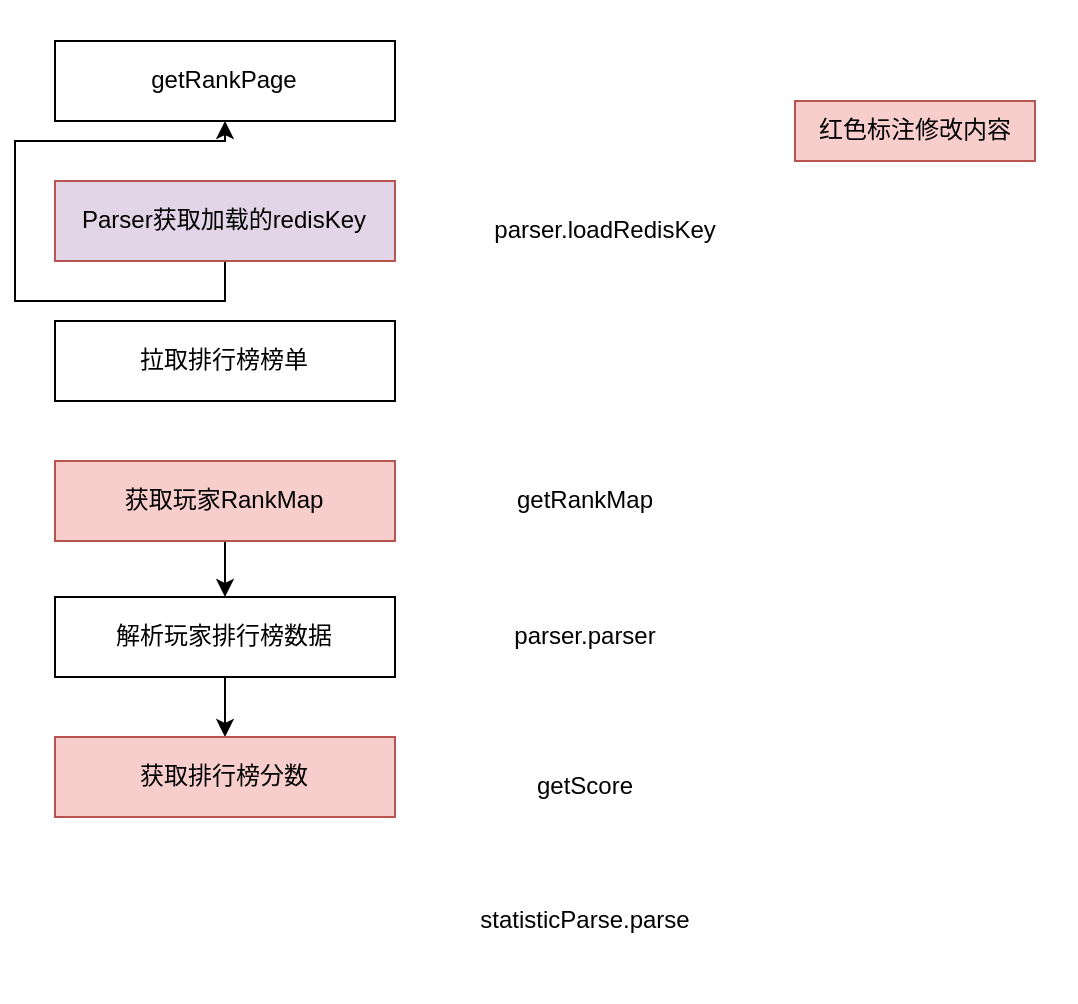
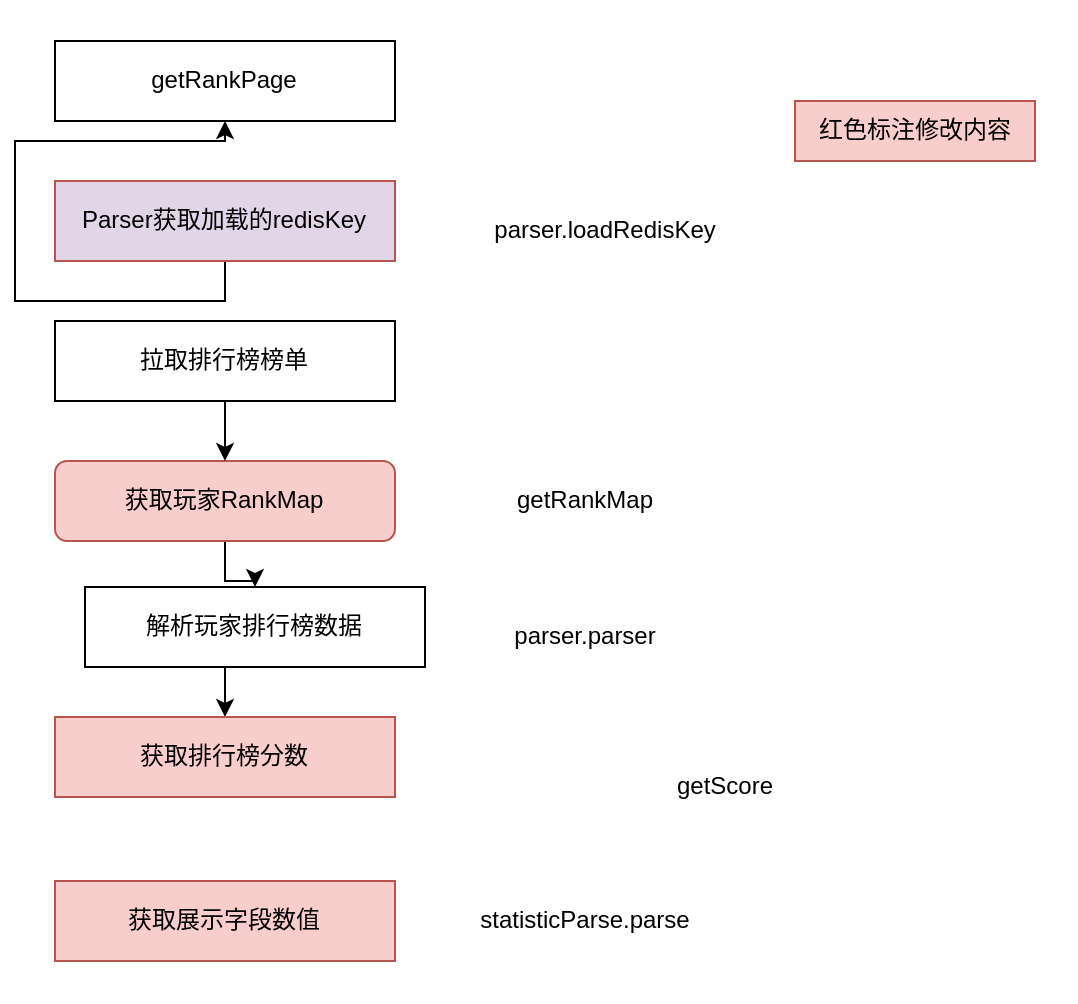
none -> (225, 424)
(225, 501) -> (225, 501)
(225, 637) -> (255, 627)
(225, 777) -> (225, 757)
(585, 787) -> (725, 787)
none -> (225, 921)
